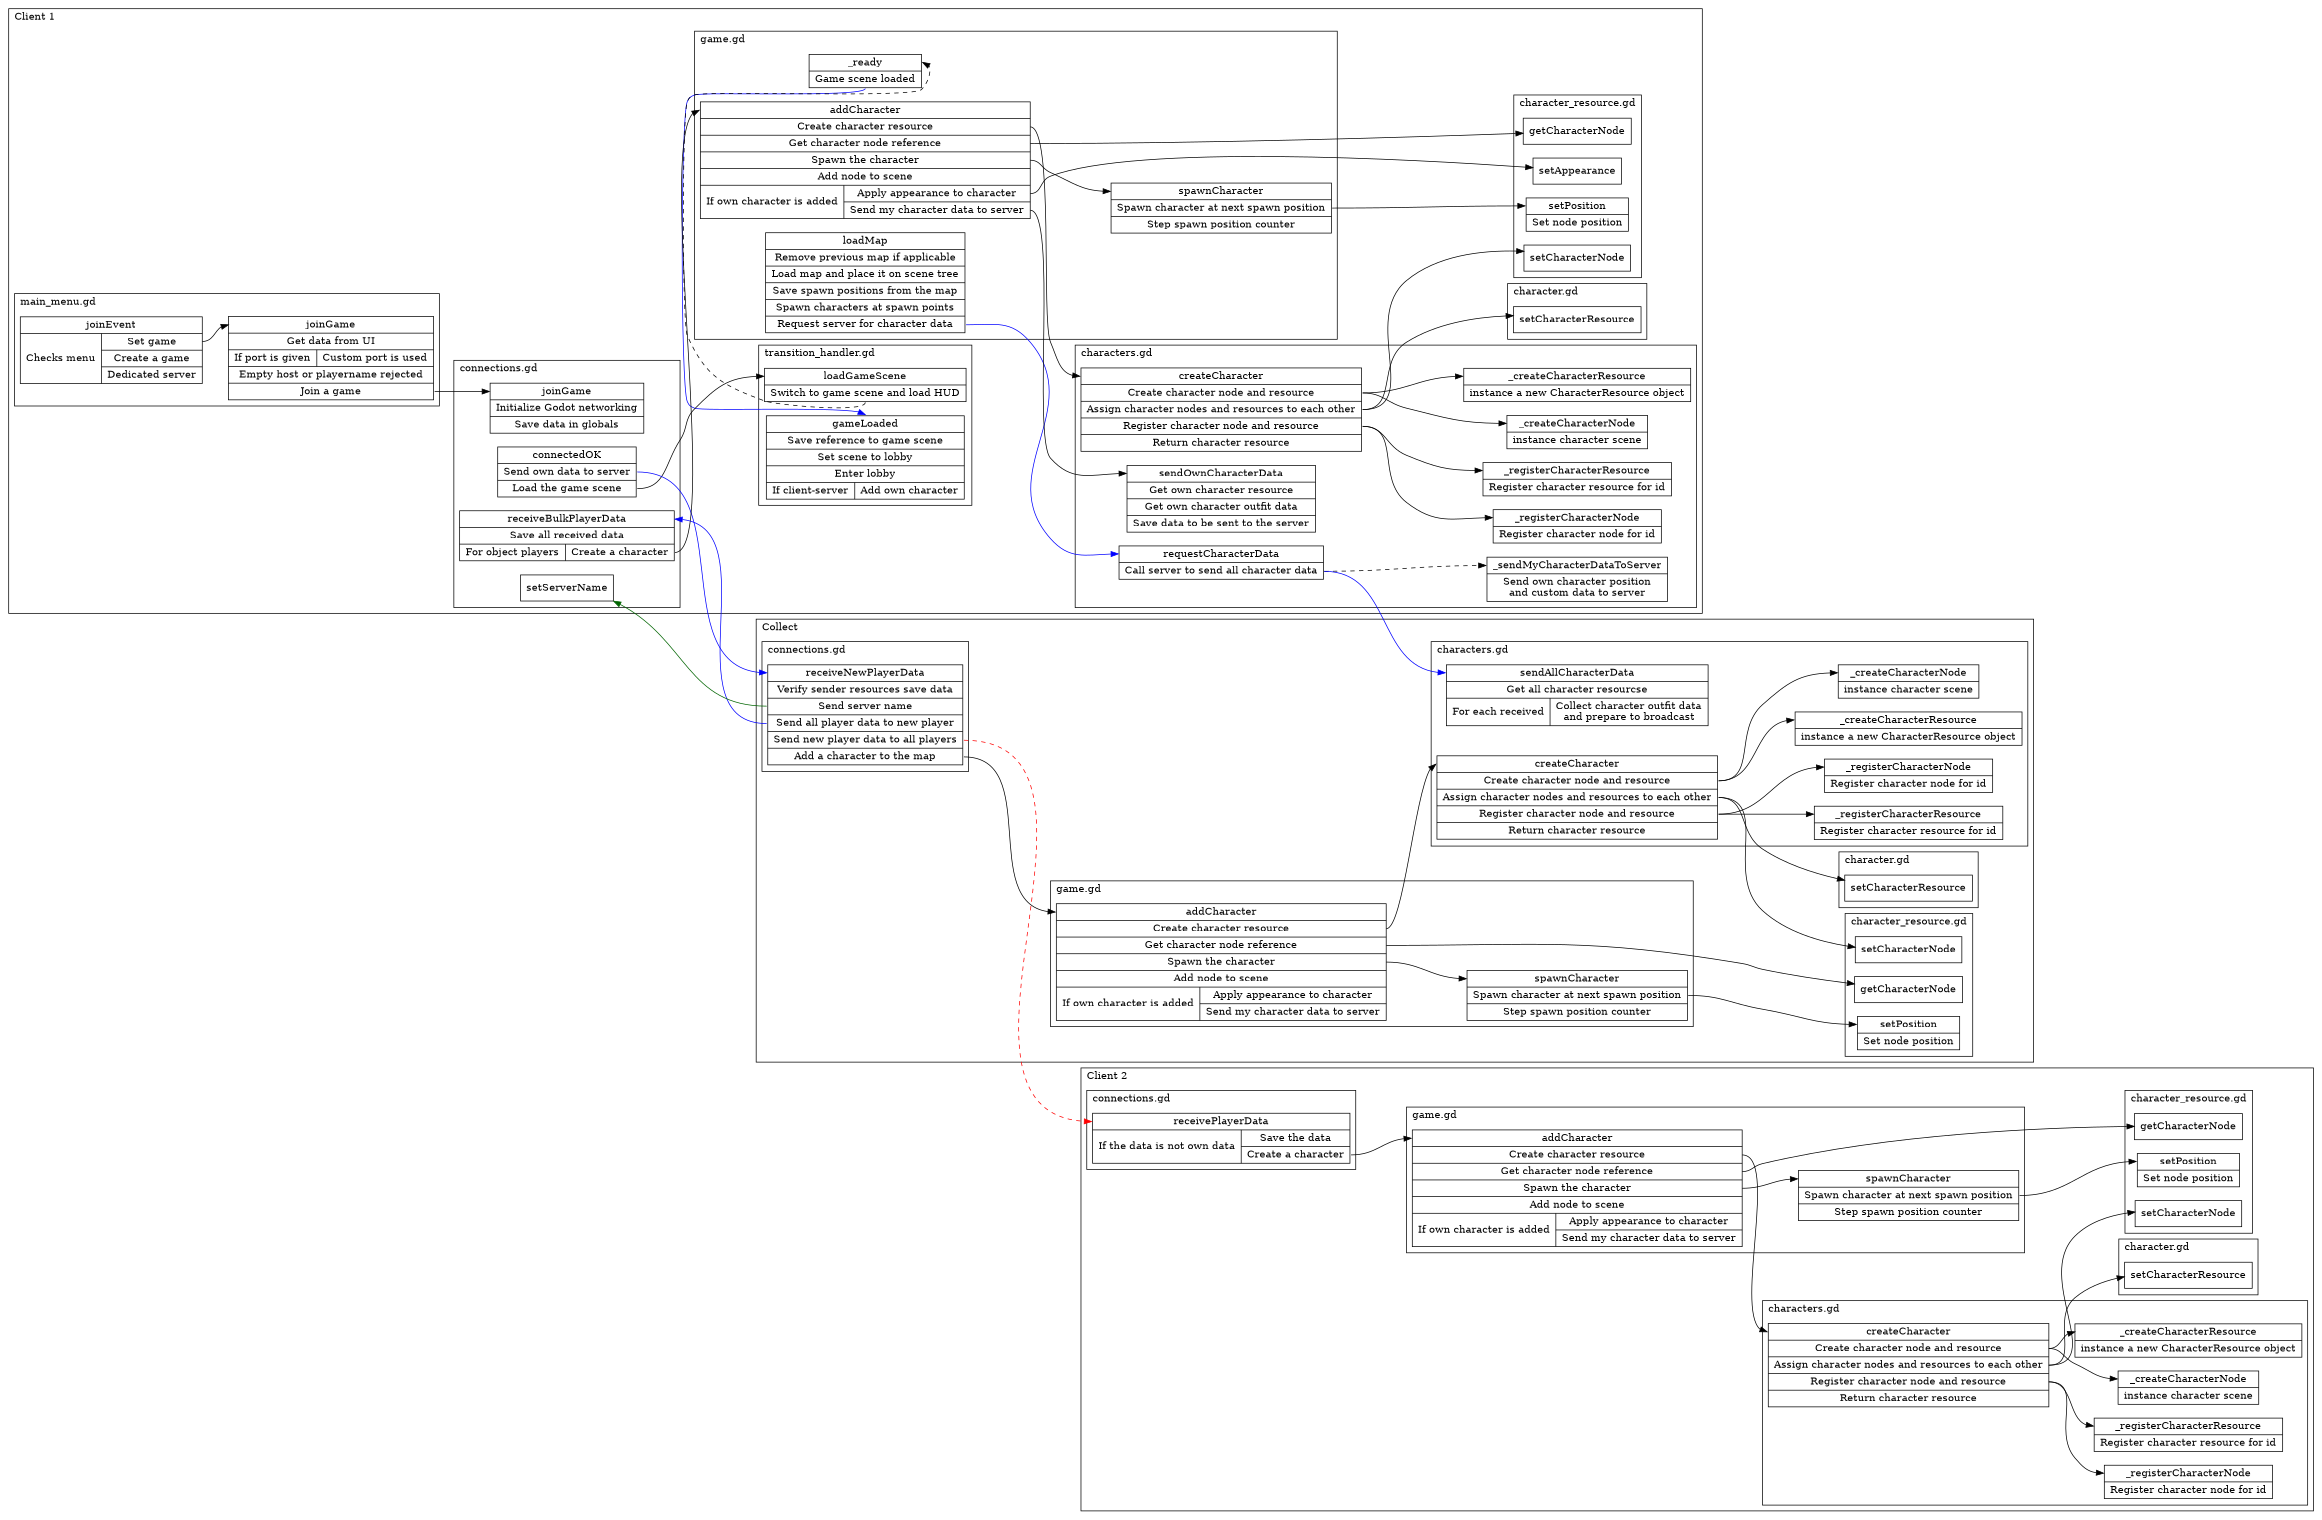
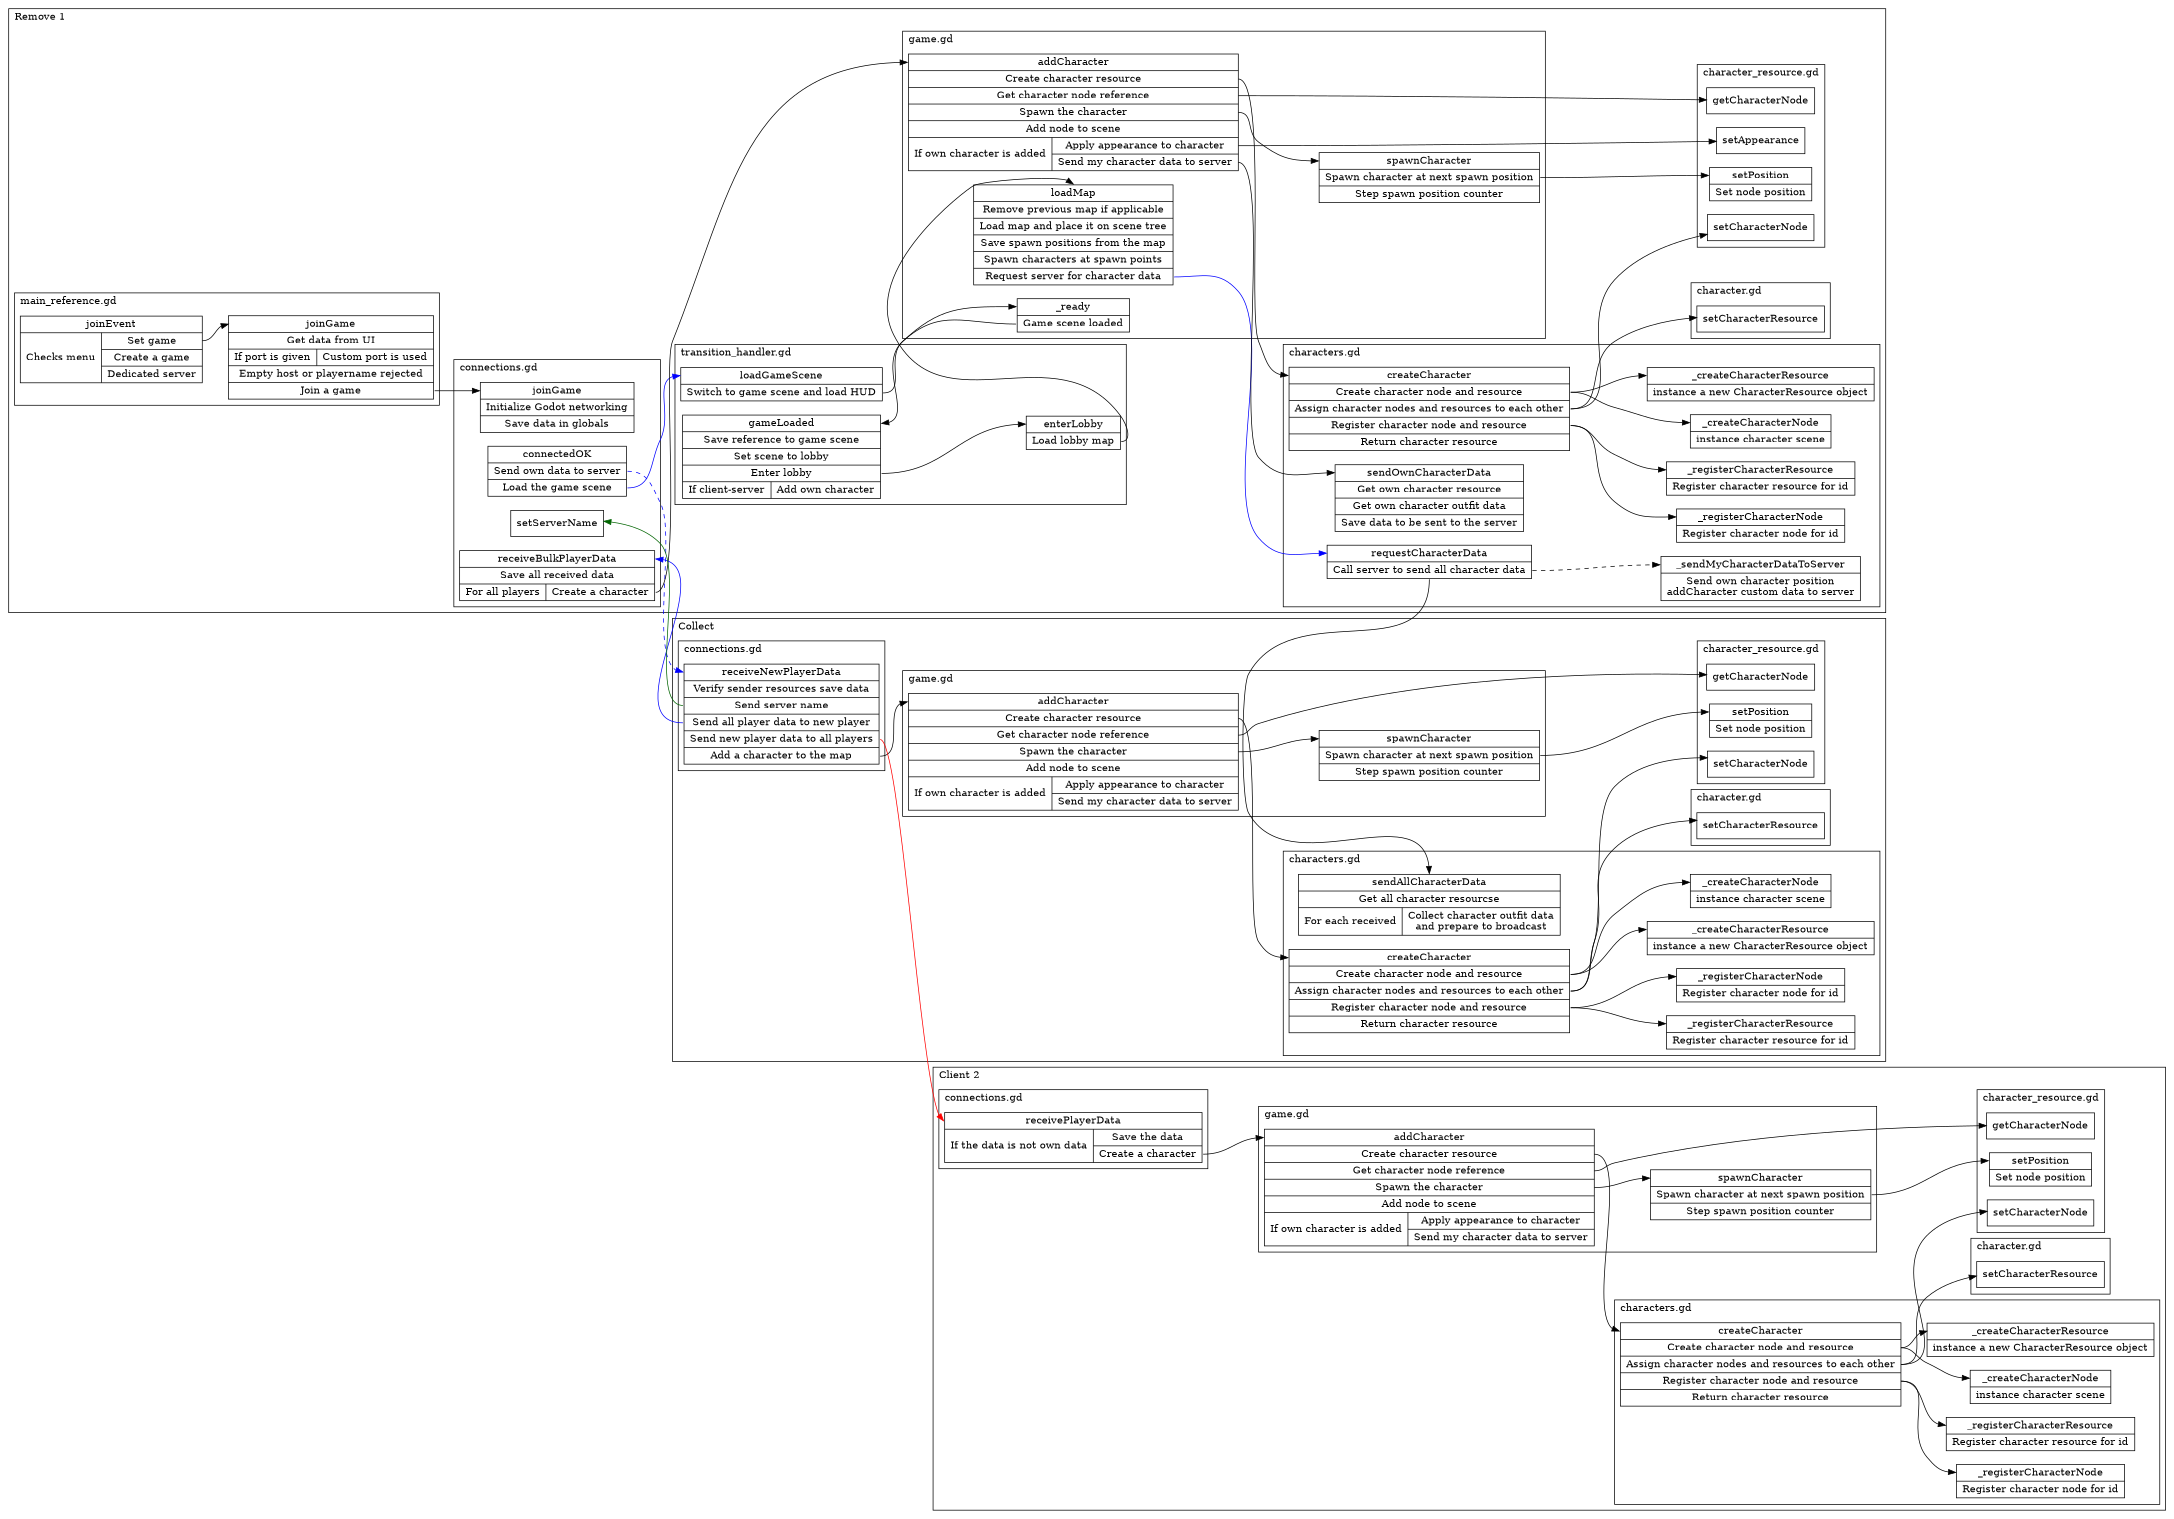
(35, 17) -> (40, 17)
(58, 302) -> (69, 301)
(683, 346) -> (939, 322)
(693, 348) -> (935, 318)
(687, 423) -> (655, 453)
none -> (1073, 433)
(513, 552) -> (503, 592)
(702, 569) -> (665, 530)
(1577, 593) -> (1761, 592)
(1387, 626) -> (1244, 706)
(1028, 927) -> (911, 927)
